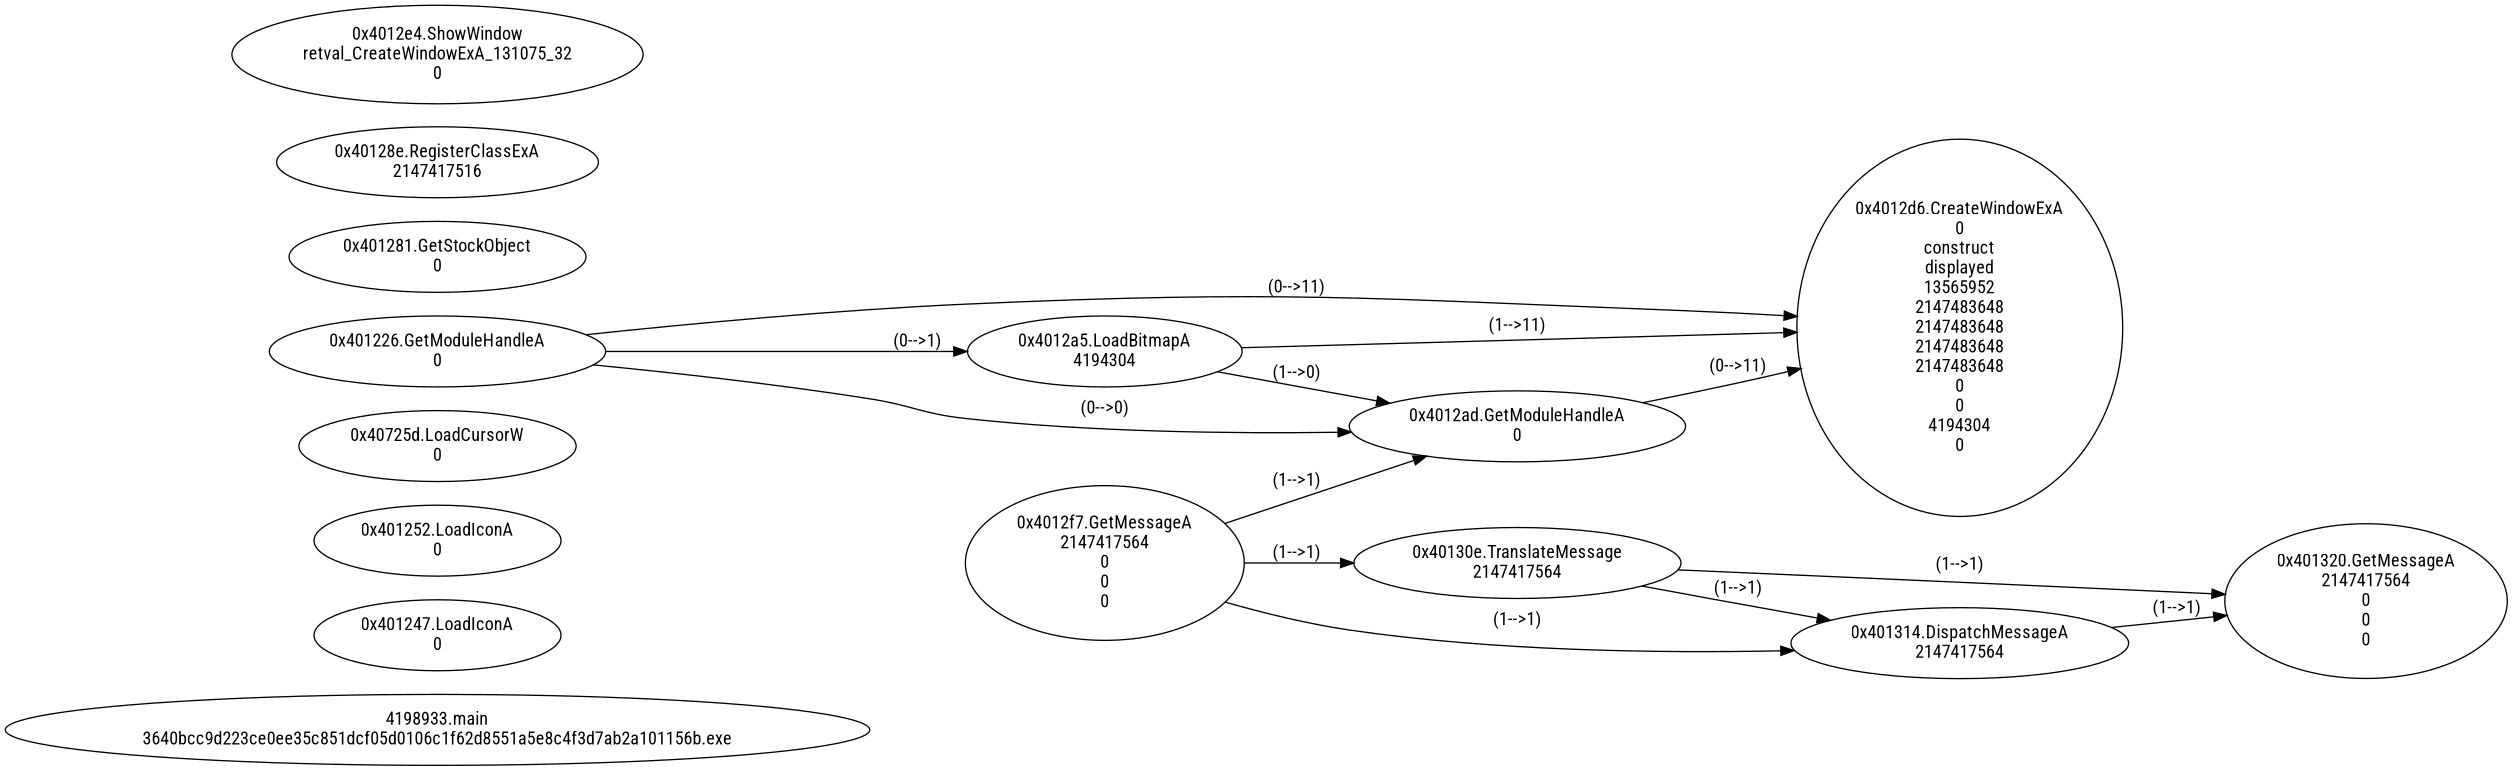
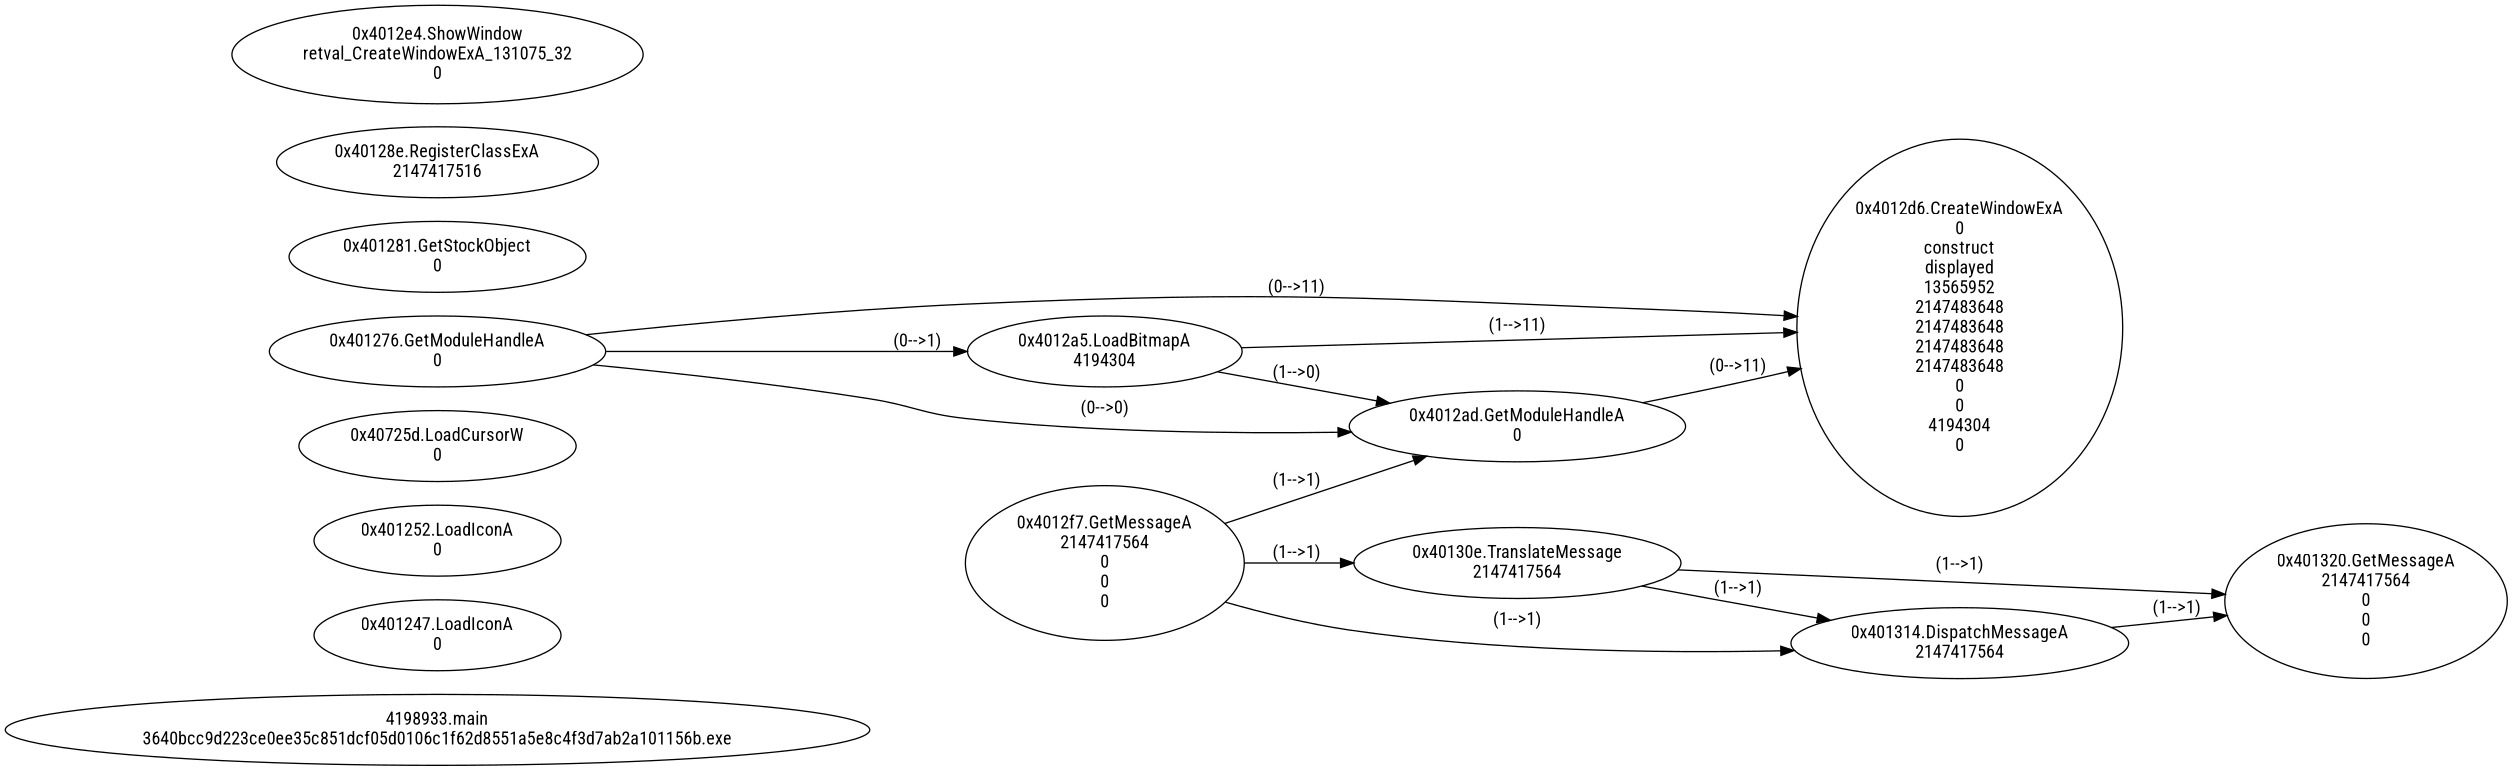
(438, 351) -> (438, 351)
